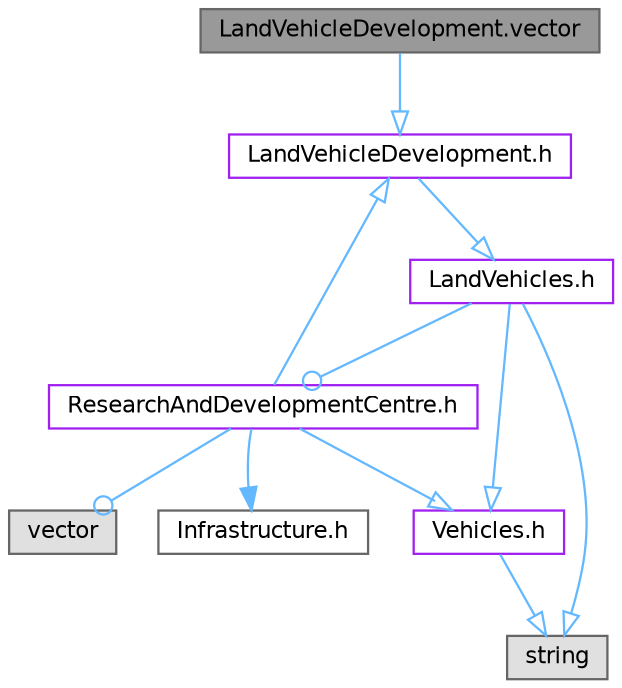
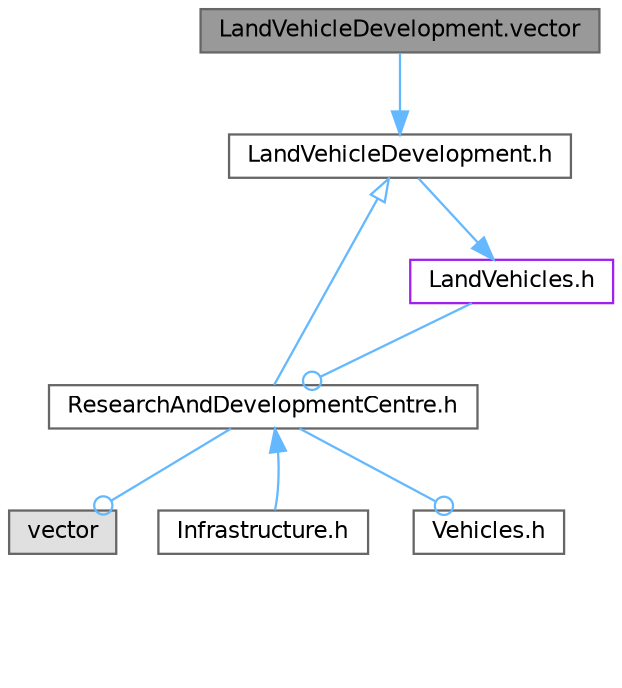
(400, 82) -> (400, 82)
(400, 156) -> (400, 156)
(448, 210) -> (448, 210)
(501, 396) -> none
(263, 407) -> (263, 407)
(248, 458) -> (278, 481)
(367, 465) -> (367, 465)
(489, 532) -> (489, 532)
(557, 658) -> none
